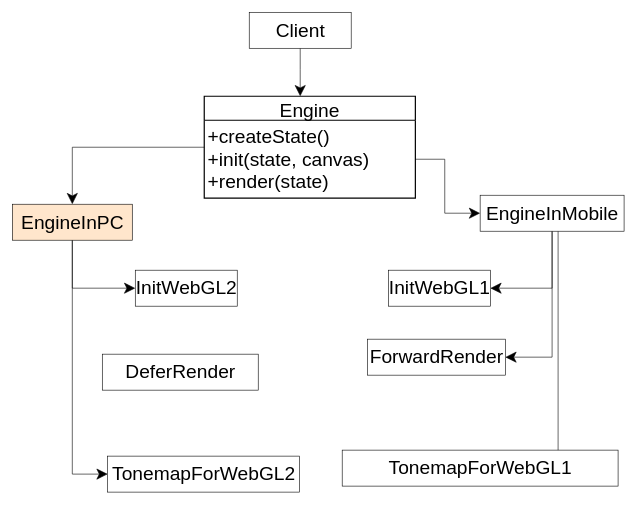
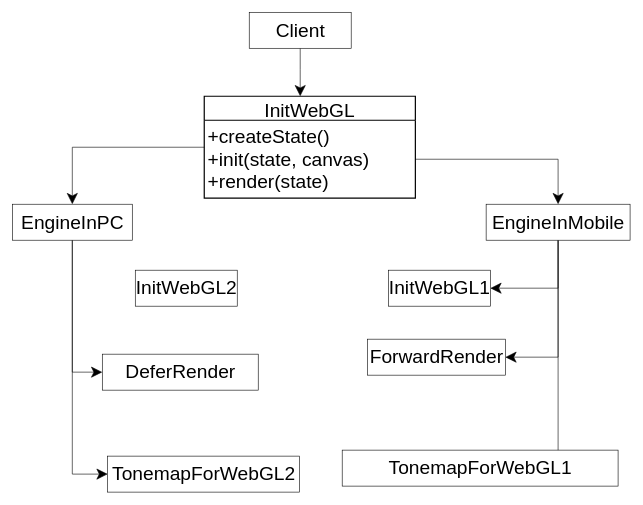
(310, 111) -> (310, 111)
(552, 213) -> (558, 222)
(72, 222) -> (72, 222)
(125, 288) -> none
none -> (92, 372)
